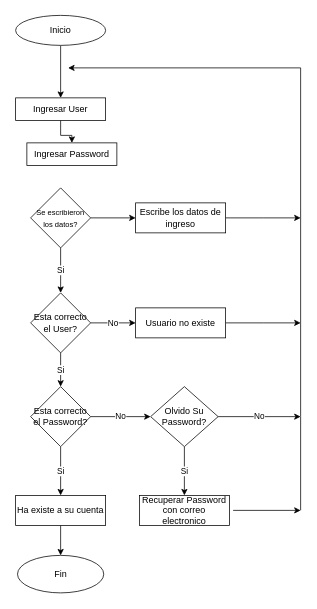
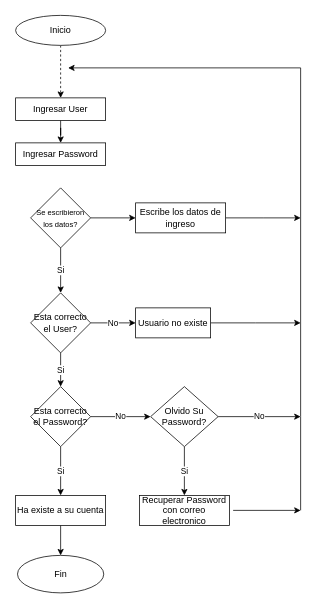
(60, 69) -> (60, 69)
(72, 154) -> (60, 154)
(180, 323) -> (173, 323)
